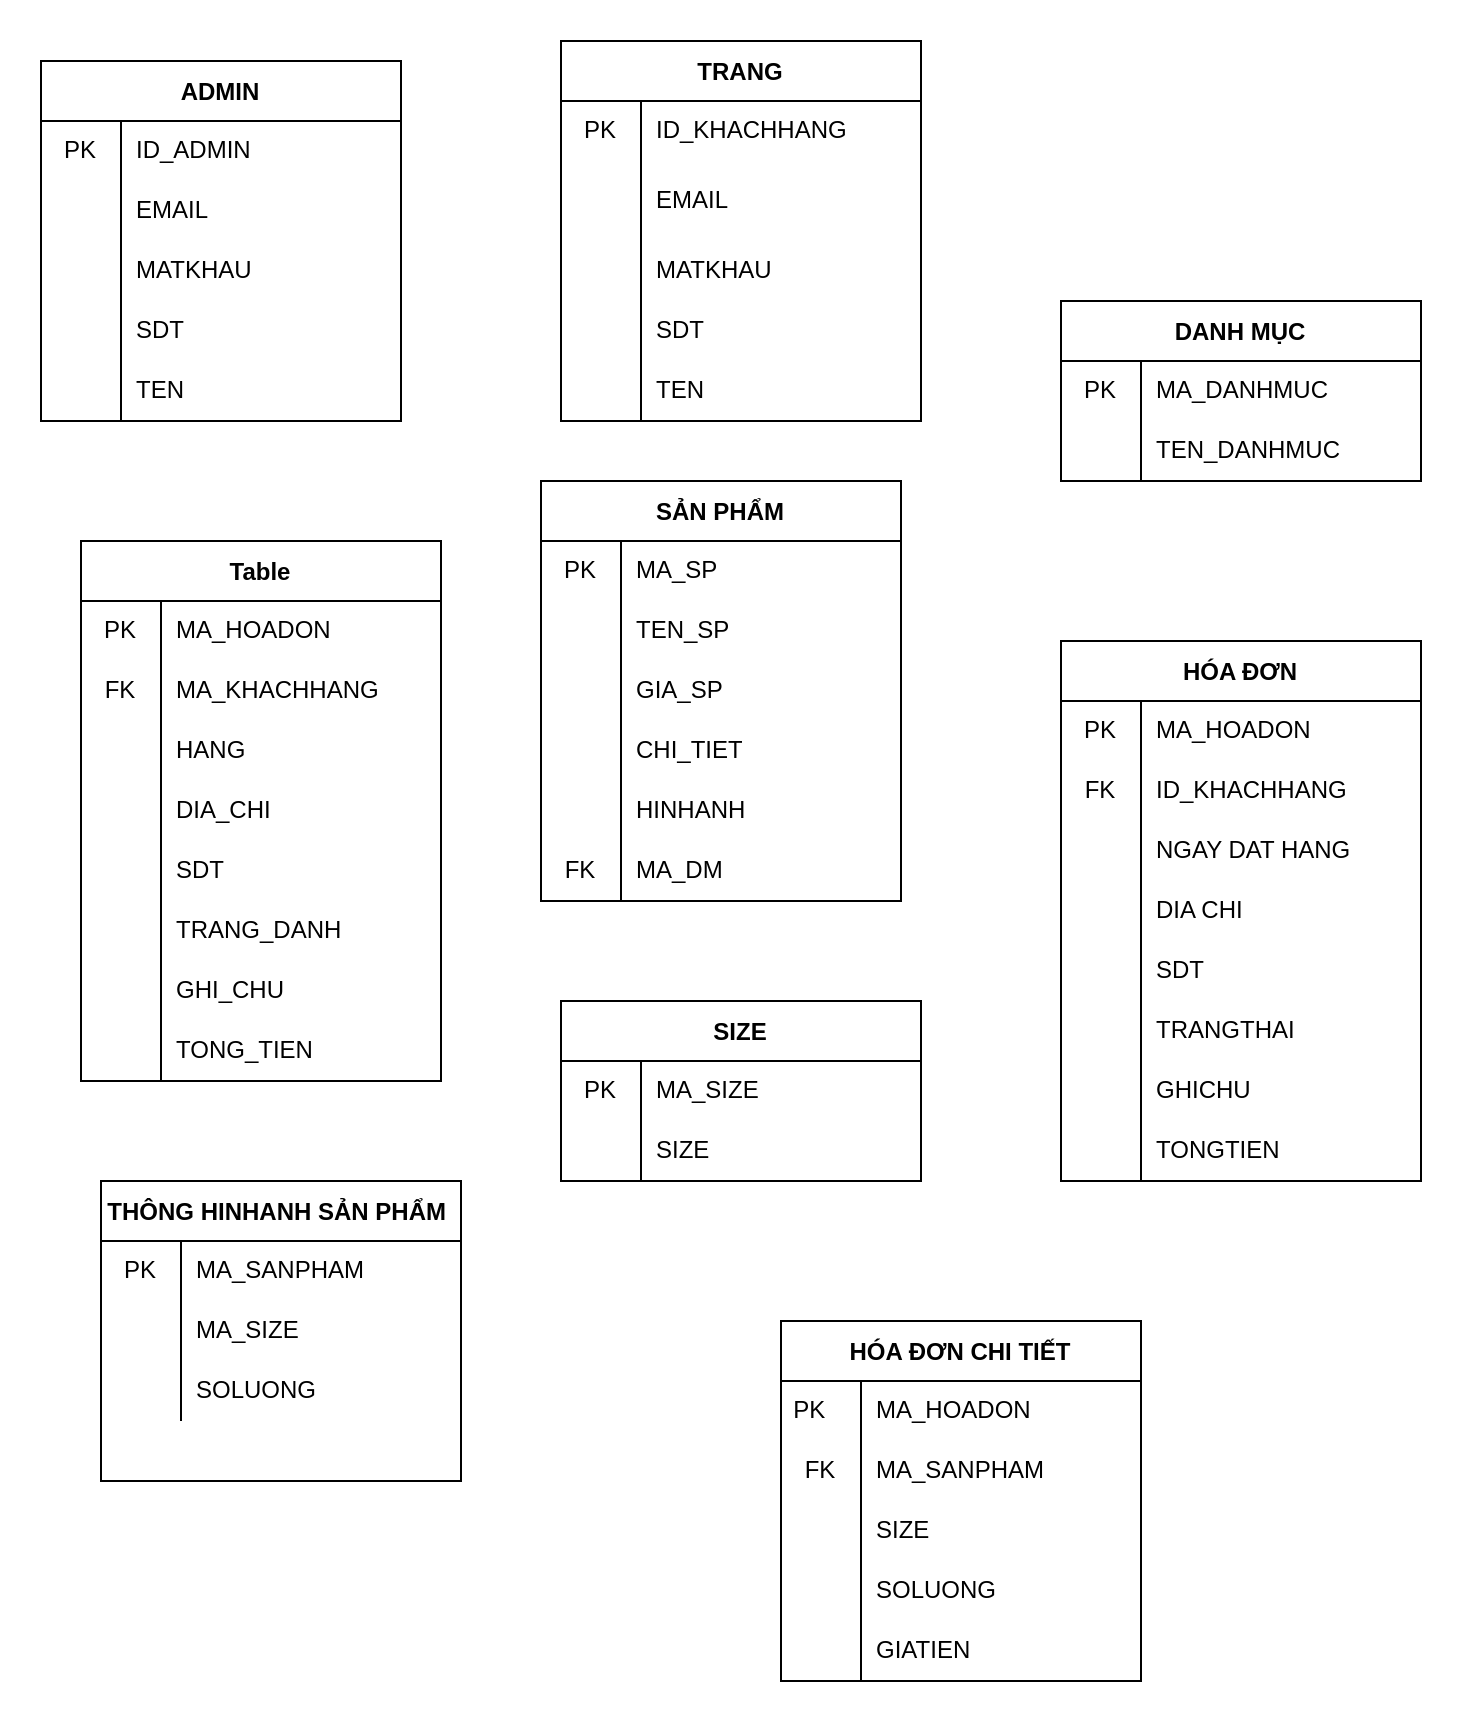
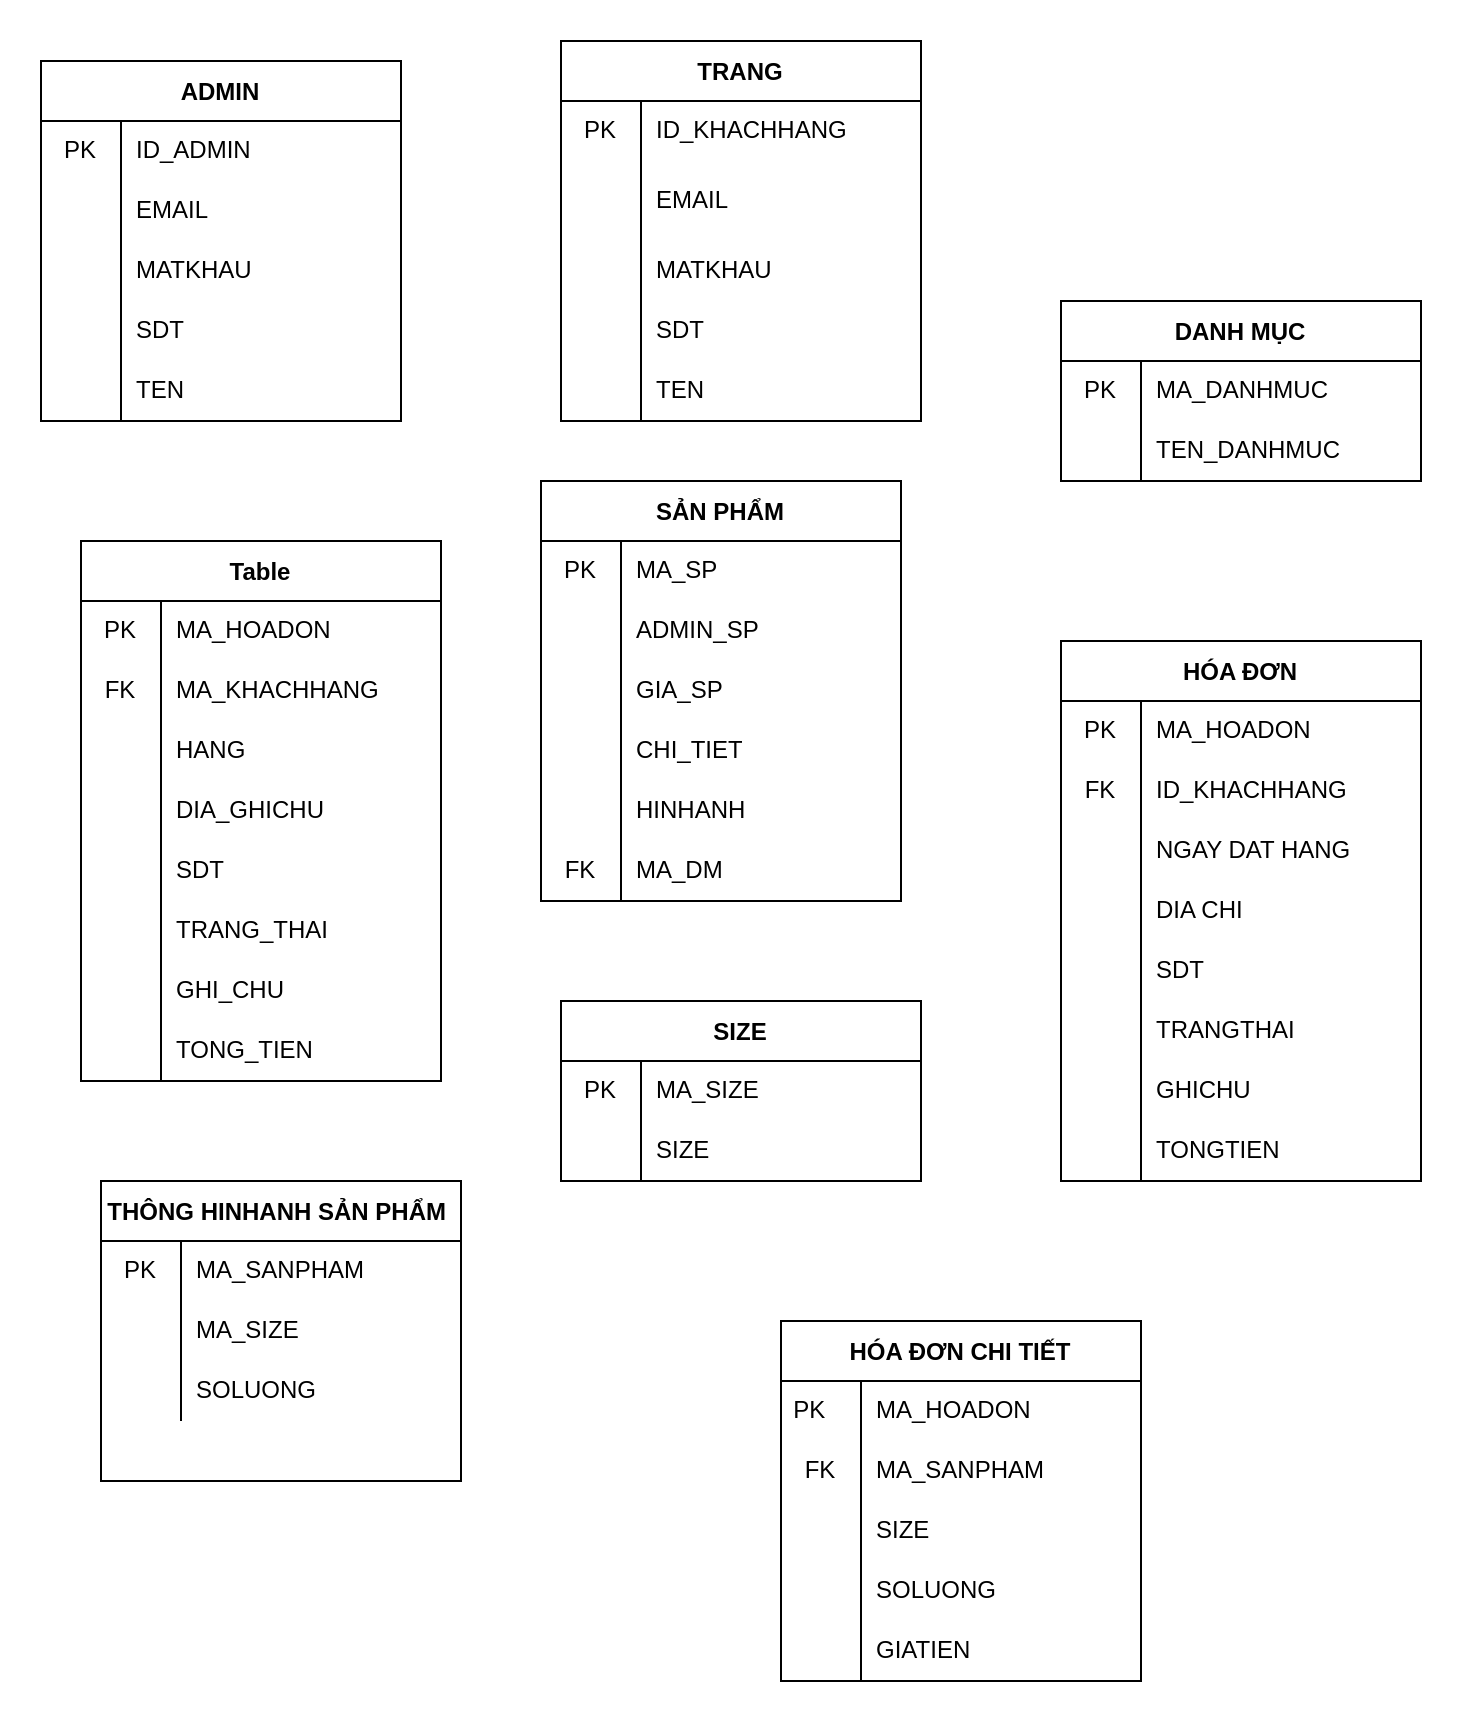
(677, 631) -> (691, 631)
(224, 811) -> (244, 811)
(244, 931) -> (244, 931)
